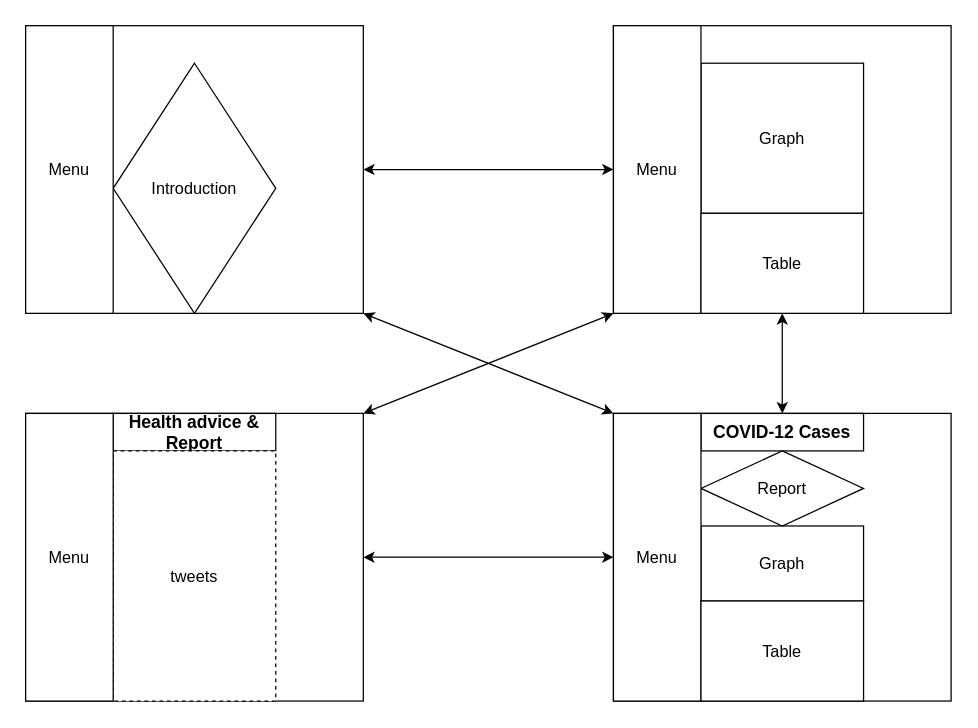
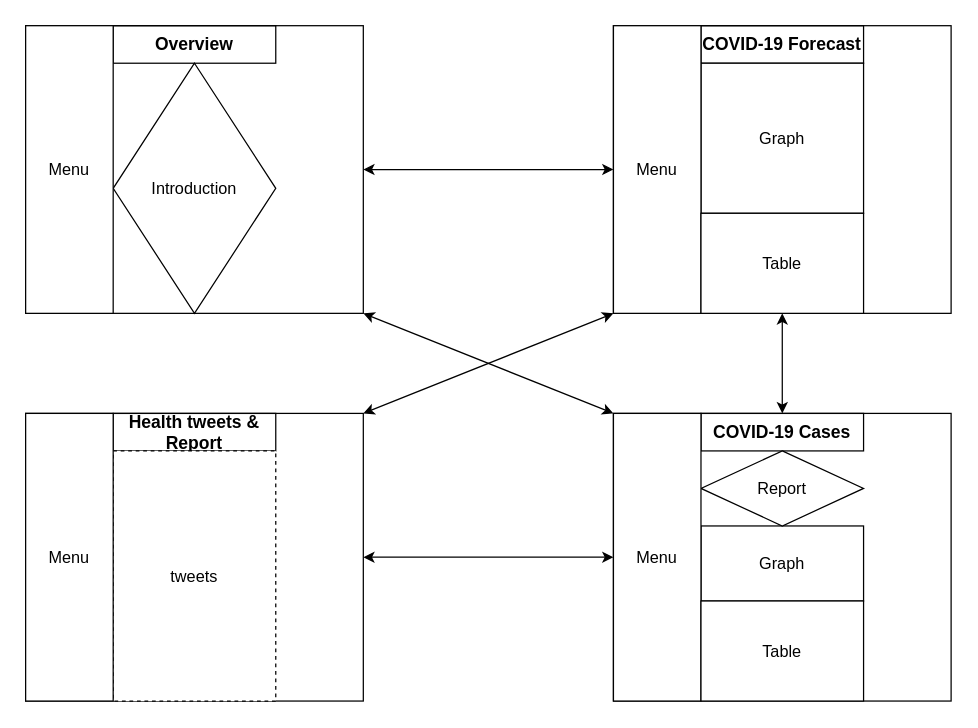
none -> (194, 44)
none -> (782, 44)
(194, 432) -> (194, 432)
(782, 432) -> (782, 432)
